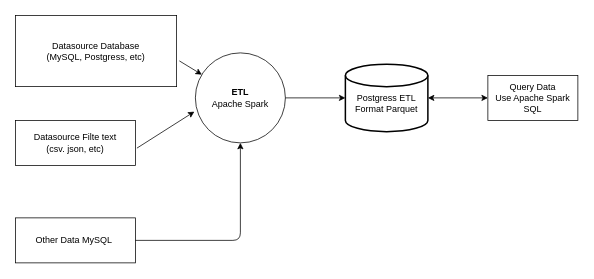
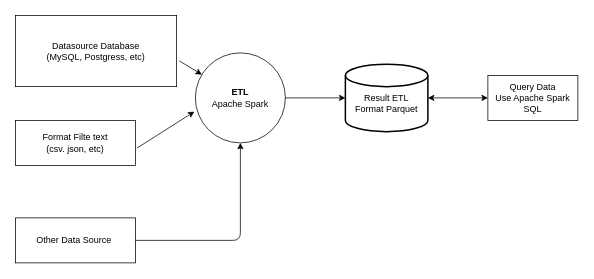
(387, 98) -> (387, 98)
(75, 143) -> (75, 143)
(75, 240) -> (75, 240)
